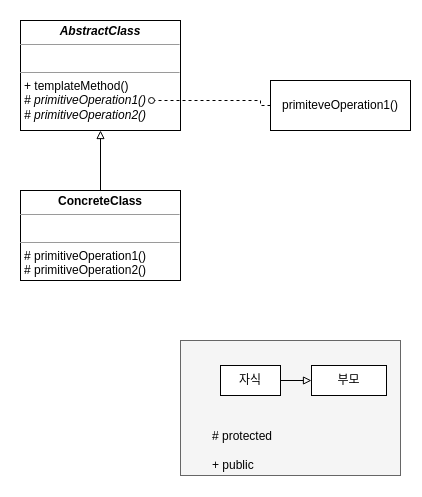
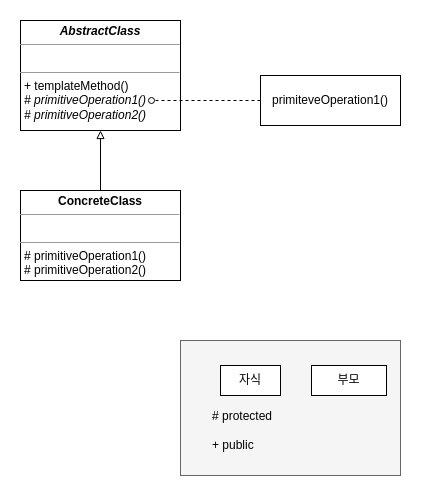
(341, 106) -> (331, 101)
(292, 381) -> none
(276, 451) -> (276, 431)
